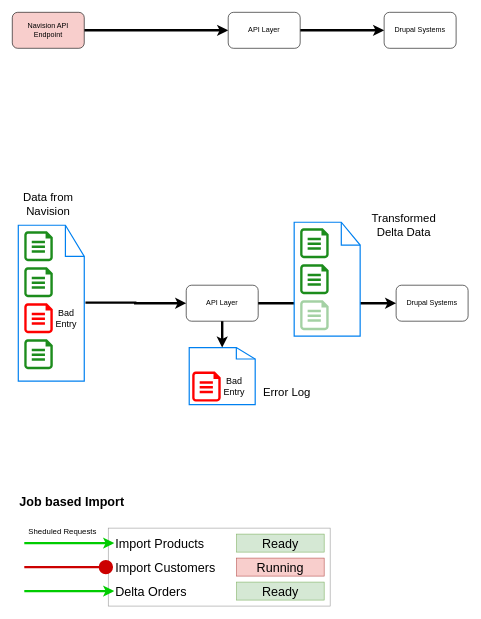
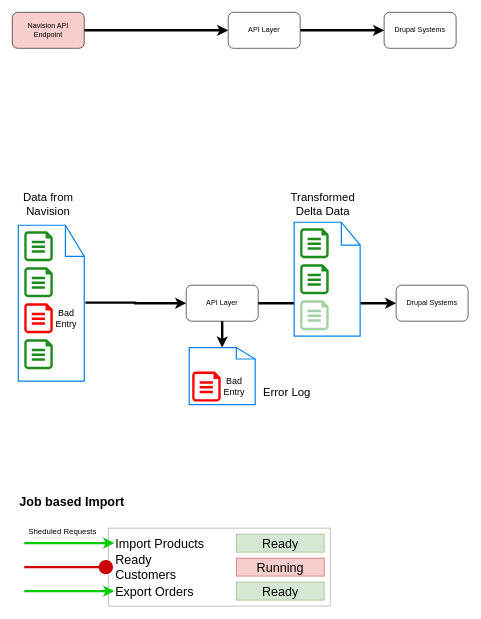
(404, 225) -> (323, 204)
(166, 567) -> (166, 567)
(155, 591) -> (160, 591)
